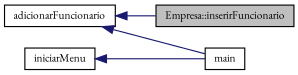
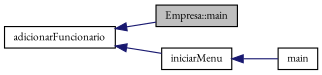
(225, 16) -> (197, 16)
(159, 42) -> (144, 51)
